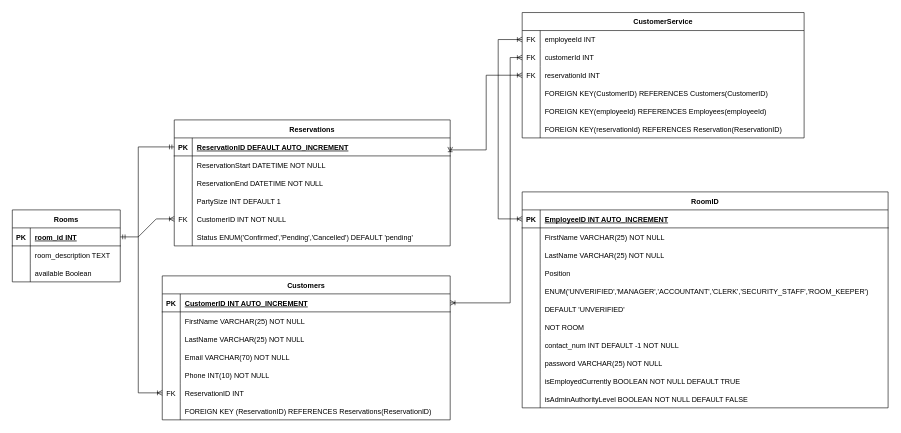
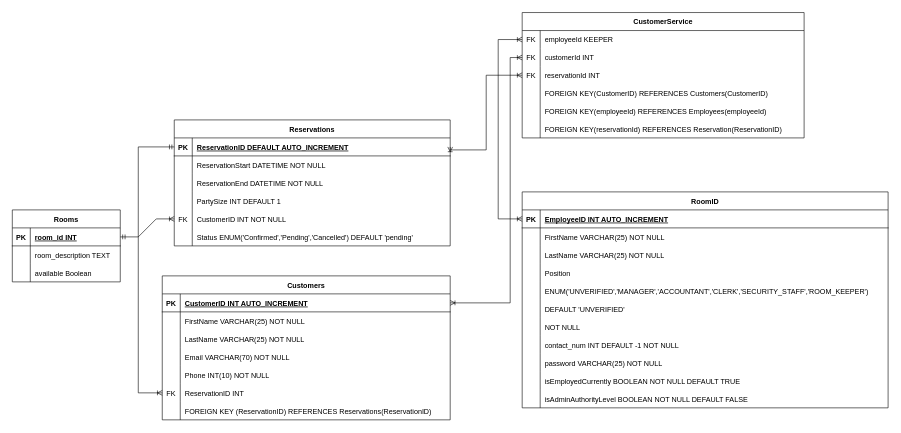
(571, 40) -> (577, 40)
(560, 327) -> (560, 327)
